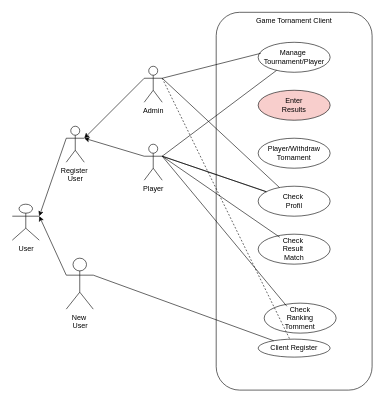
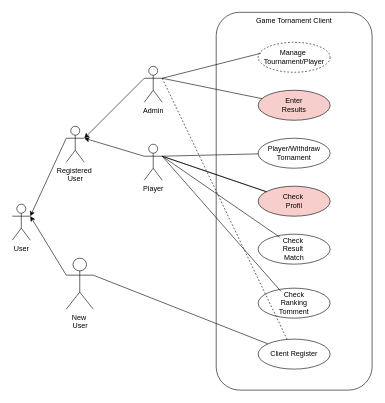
(294, 57) -> (294, 57)
(220, 113) -> (212, 155)
(222, 134) -> (213, 89)
(76, 175) -> (76, 175)
(294, 201) -> (294, 201)
(26, 222) -> (21, 222)
(300, 318) -> (294, 303)
(294, 348) -> (294, 354)
